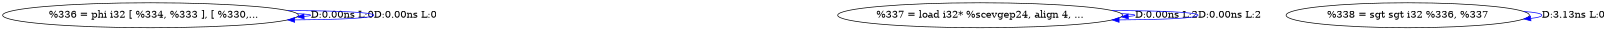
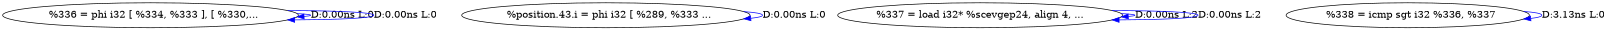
none -> (606, 15)
(1408, 15) -> (1408, 15)
